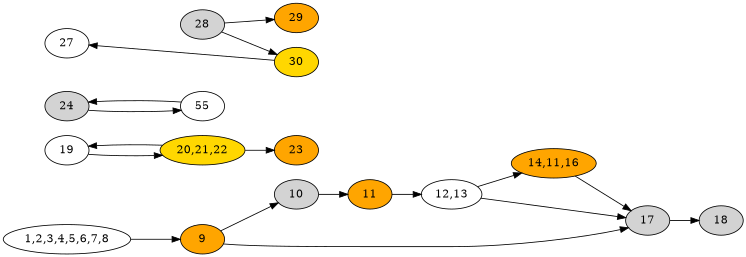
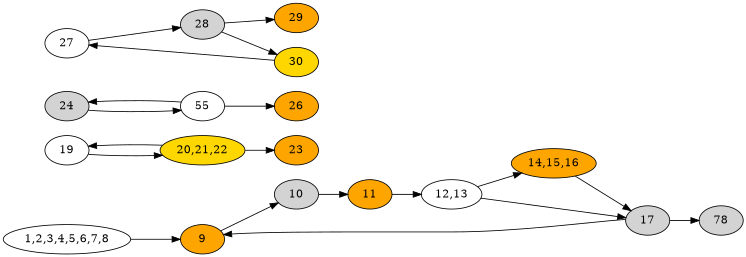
none -> (131, 34)
none -> (296, 106)
(554, 163) -> (554, 163)
(721, 220) -> (721, 220)
(422, 247) -> (429, 232)
